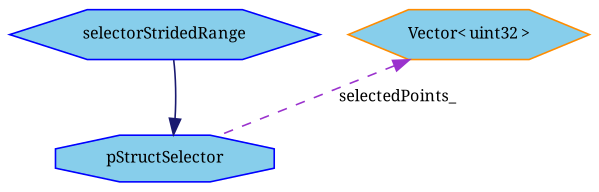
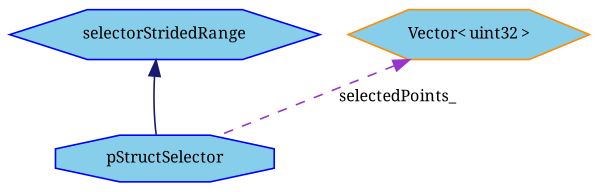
(176, 89) -> (154, 105)
